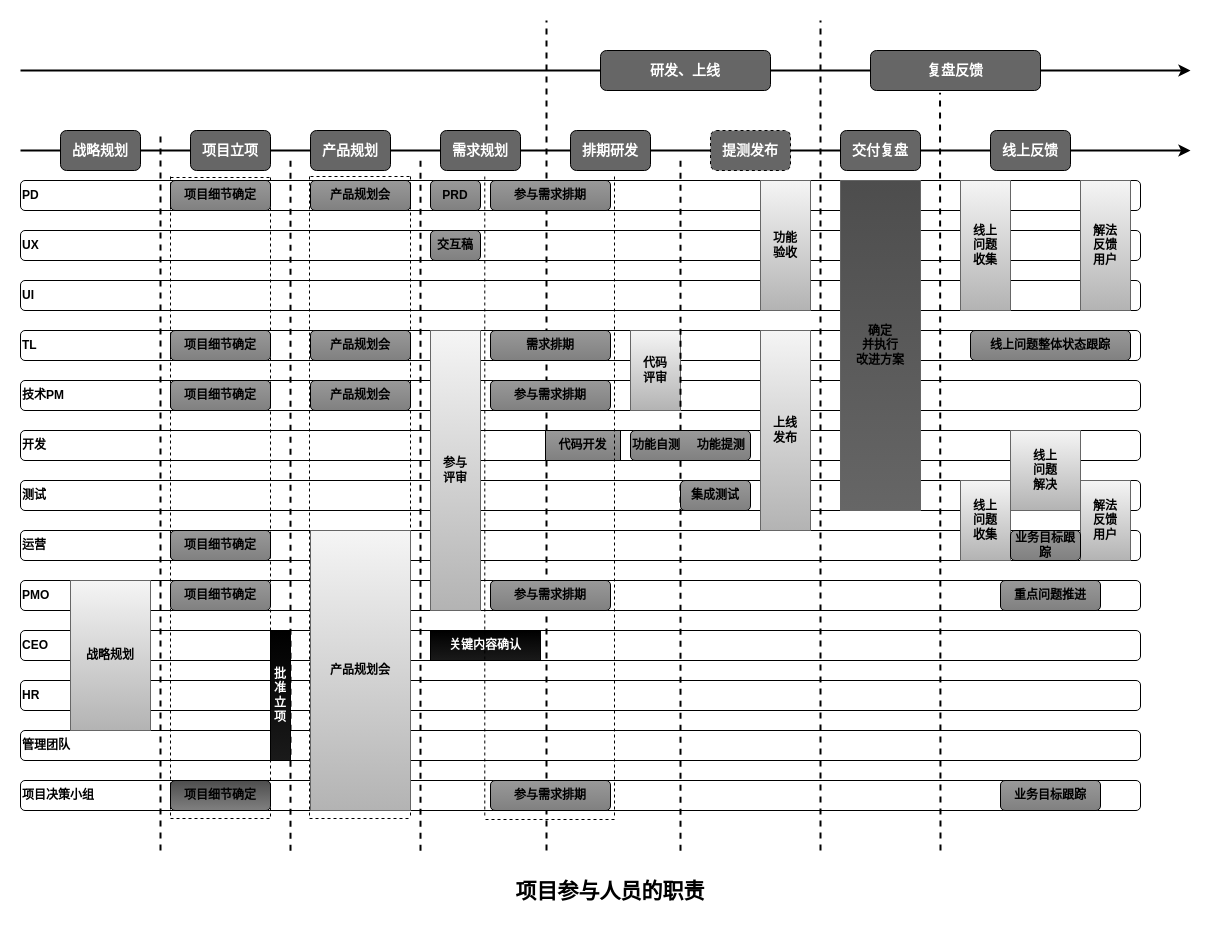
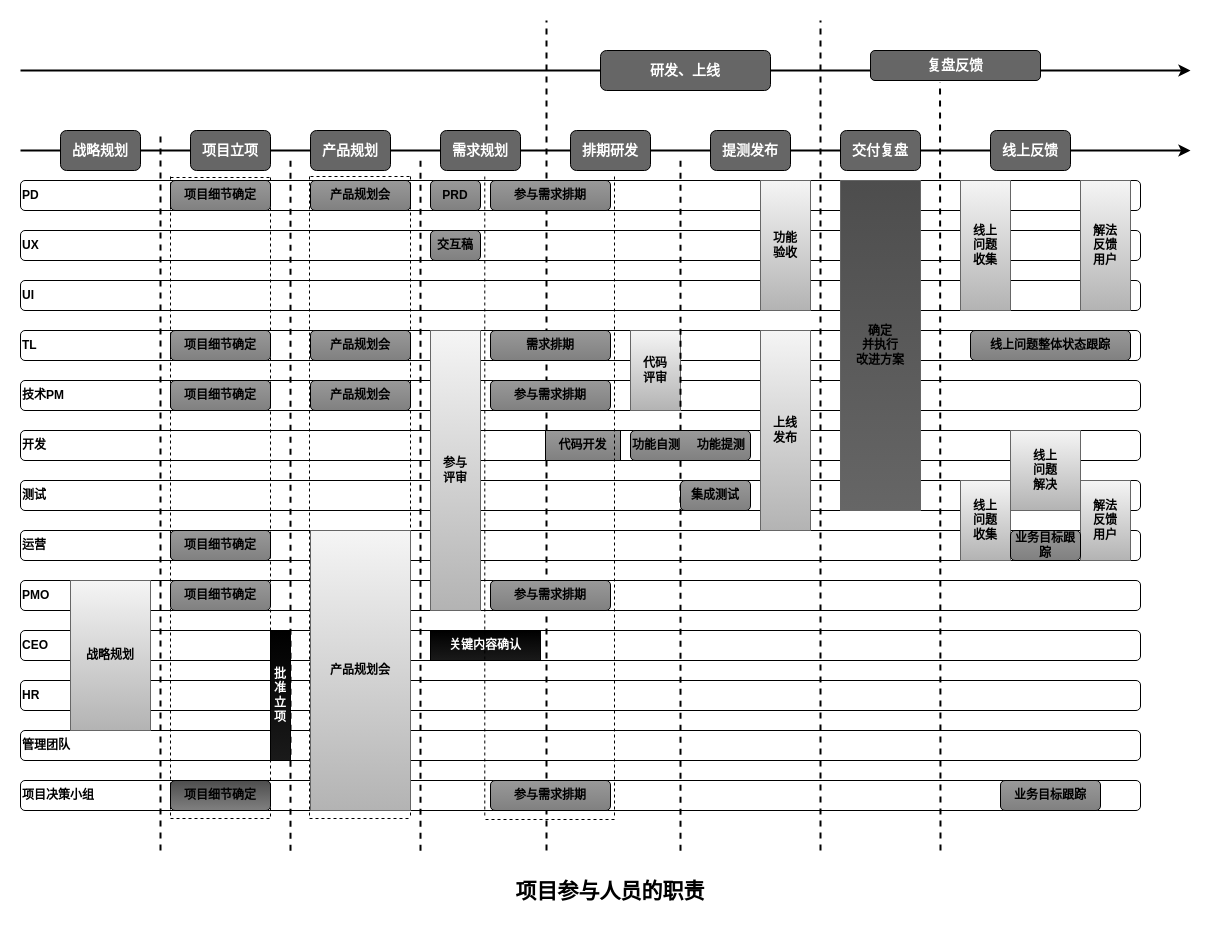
(956, 71) -> (956, 66)
(751, 151) -> (751, 151)
(1051, 596) -> none
